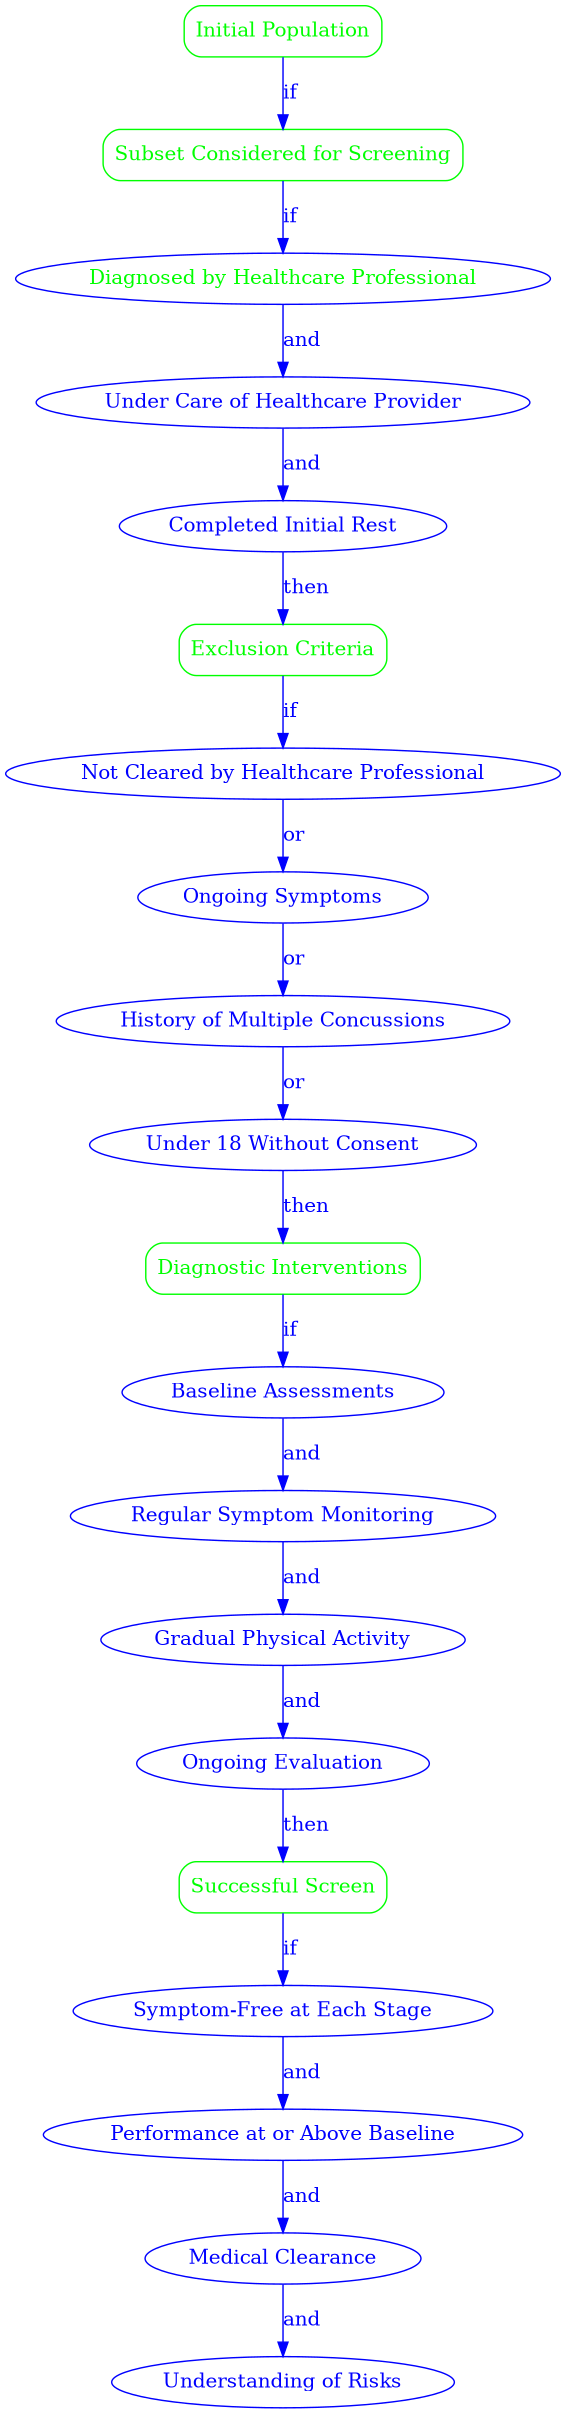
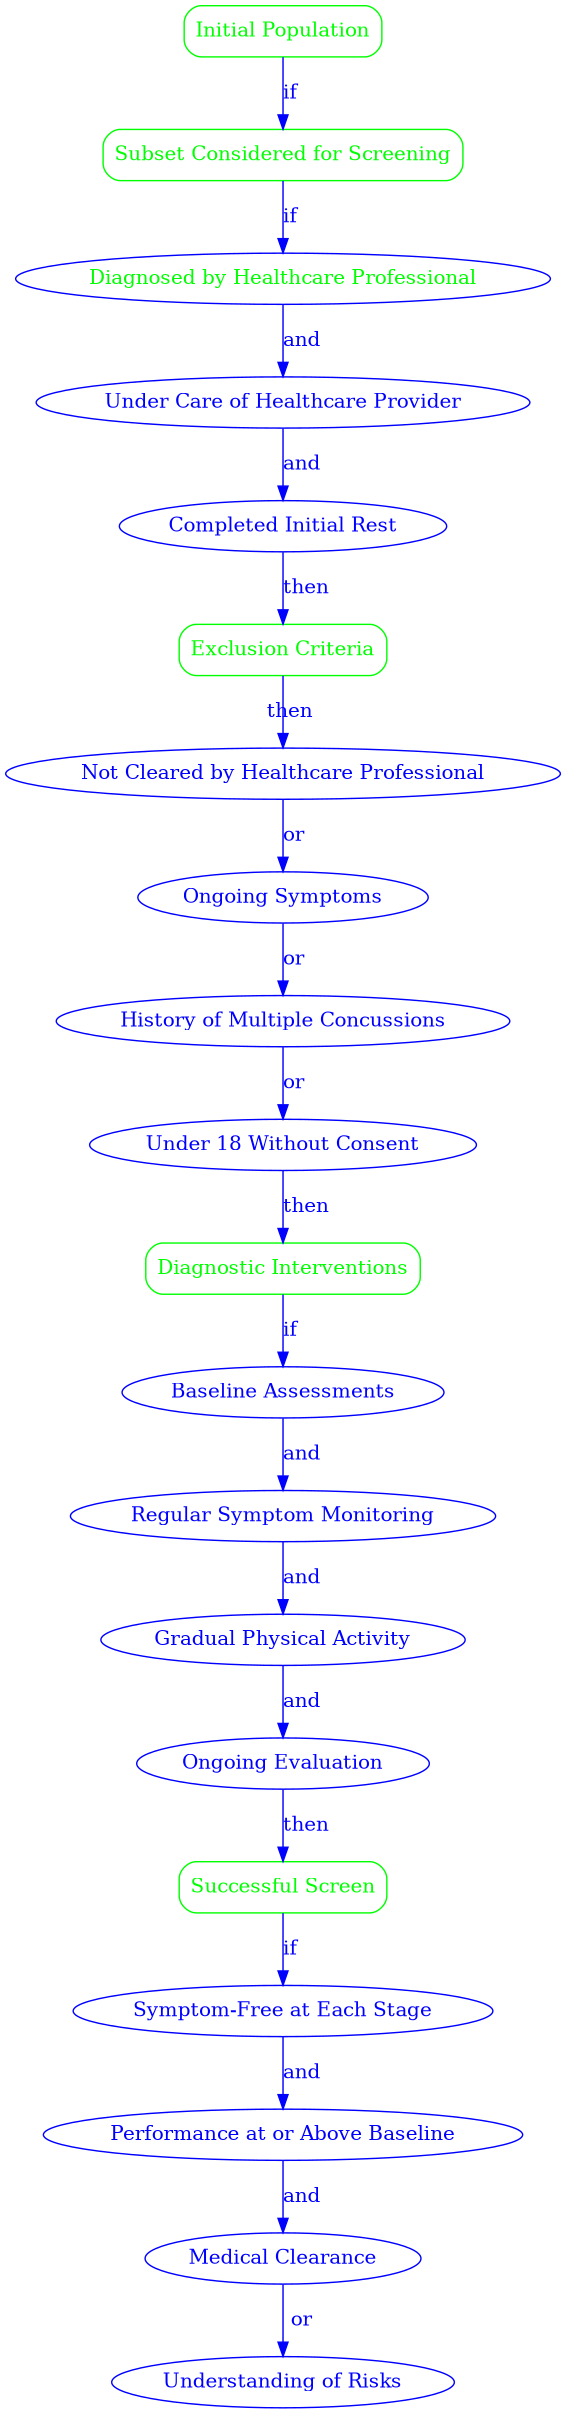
(290, 712) -> (290, 712)
(302, 2320) -> (302, 2320)
